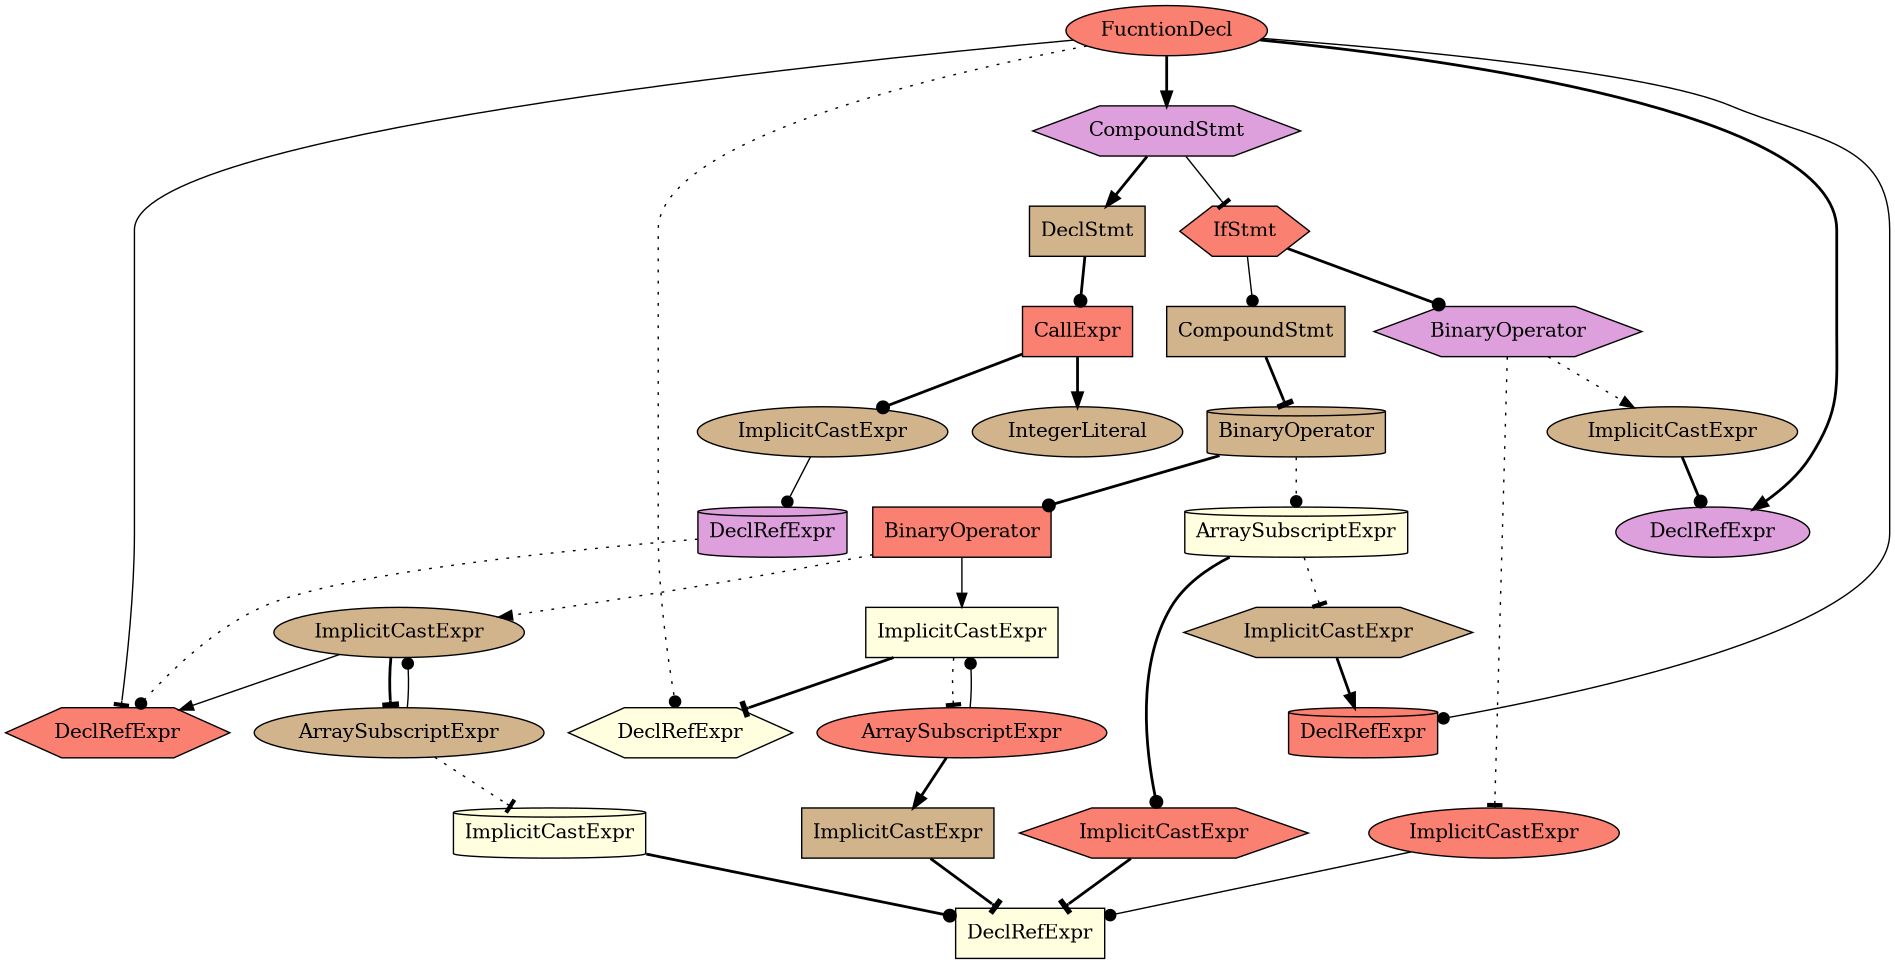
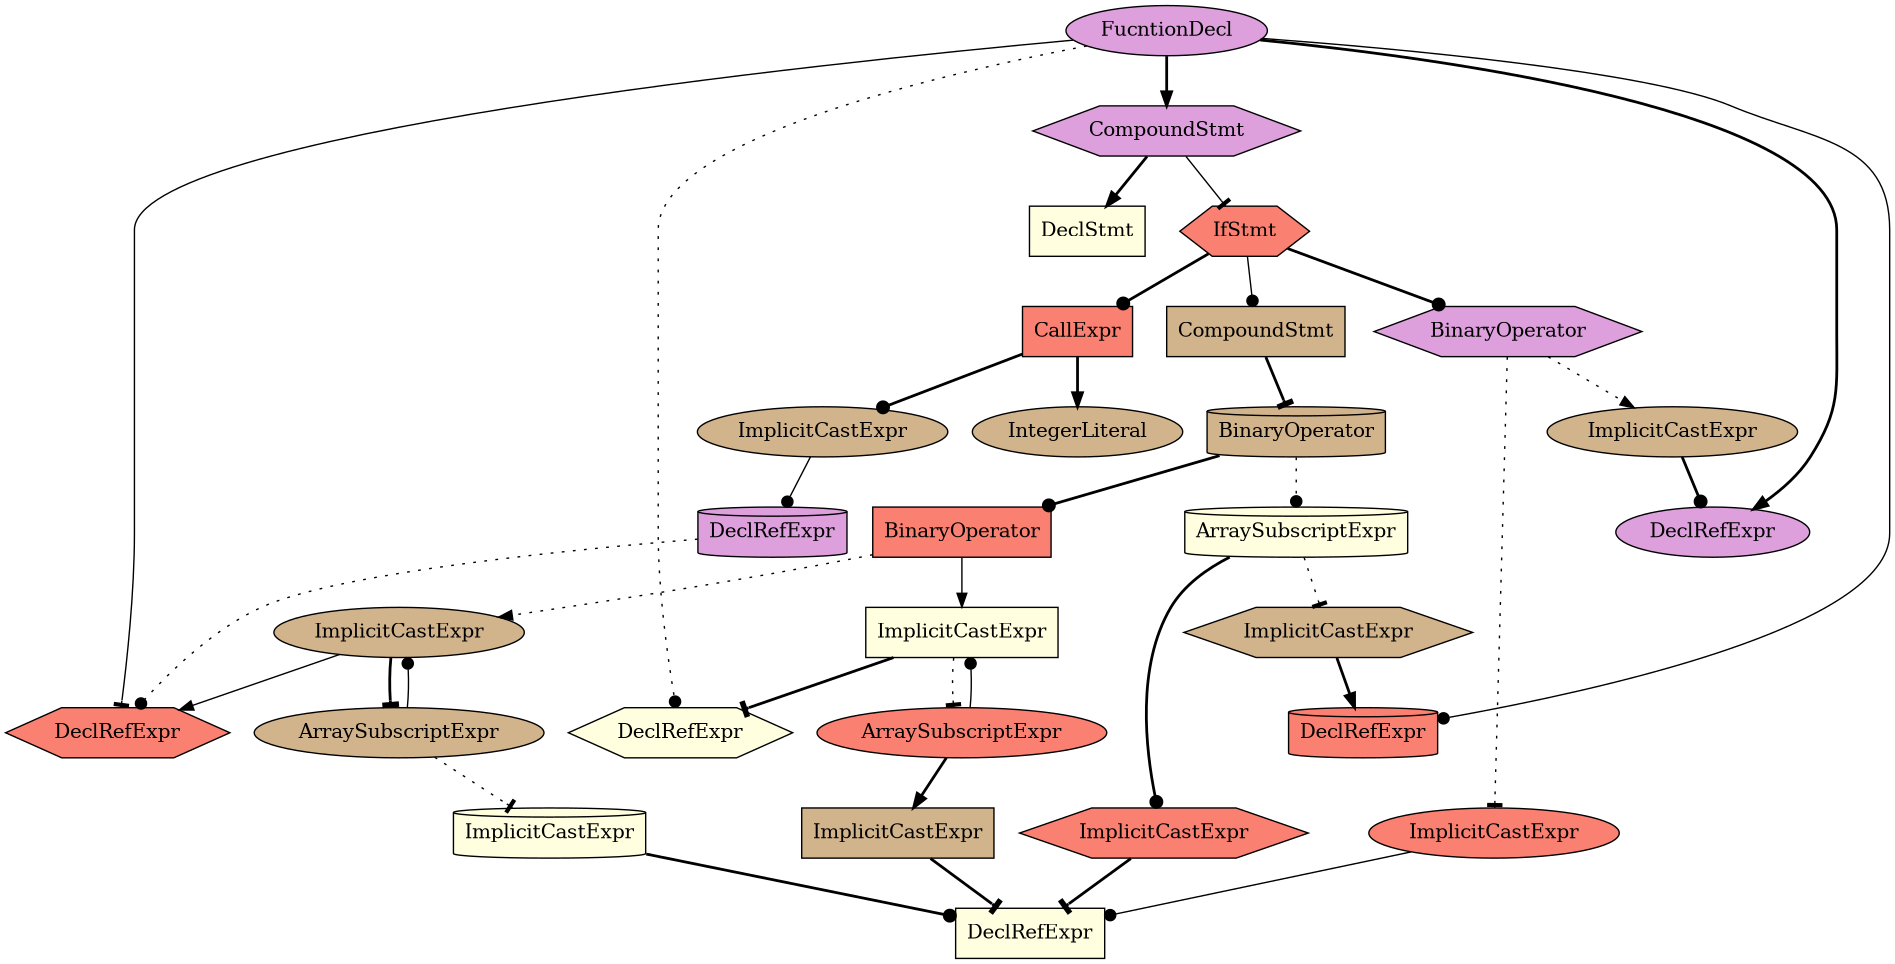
(1167, 31) -> (1167, 31)
(1087, 231) -> (1087, 231)
(1083, 276) -> (1168, 277)
